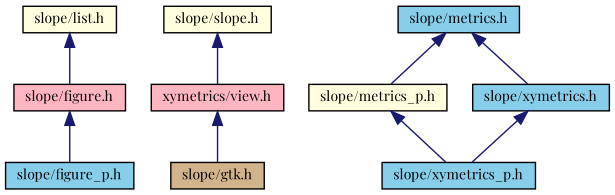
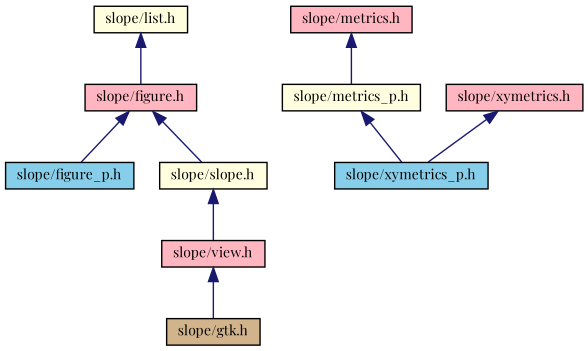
(459, 20) -> (351, 20)
(505, 63) -> none
(218, 98) -> (213, 254)
(541, 98) -> (515, 98)
none -> (182, 142)
